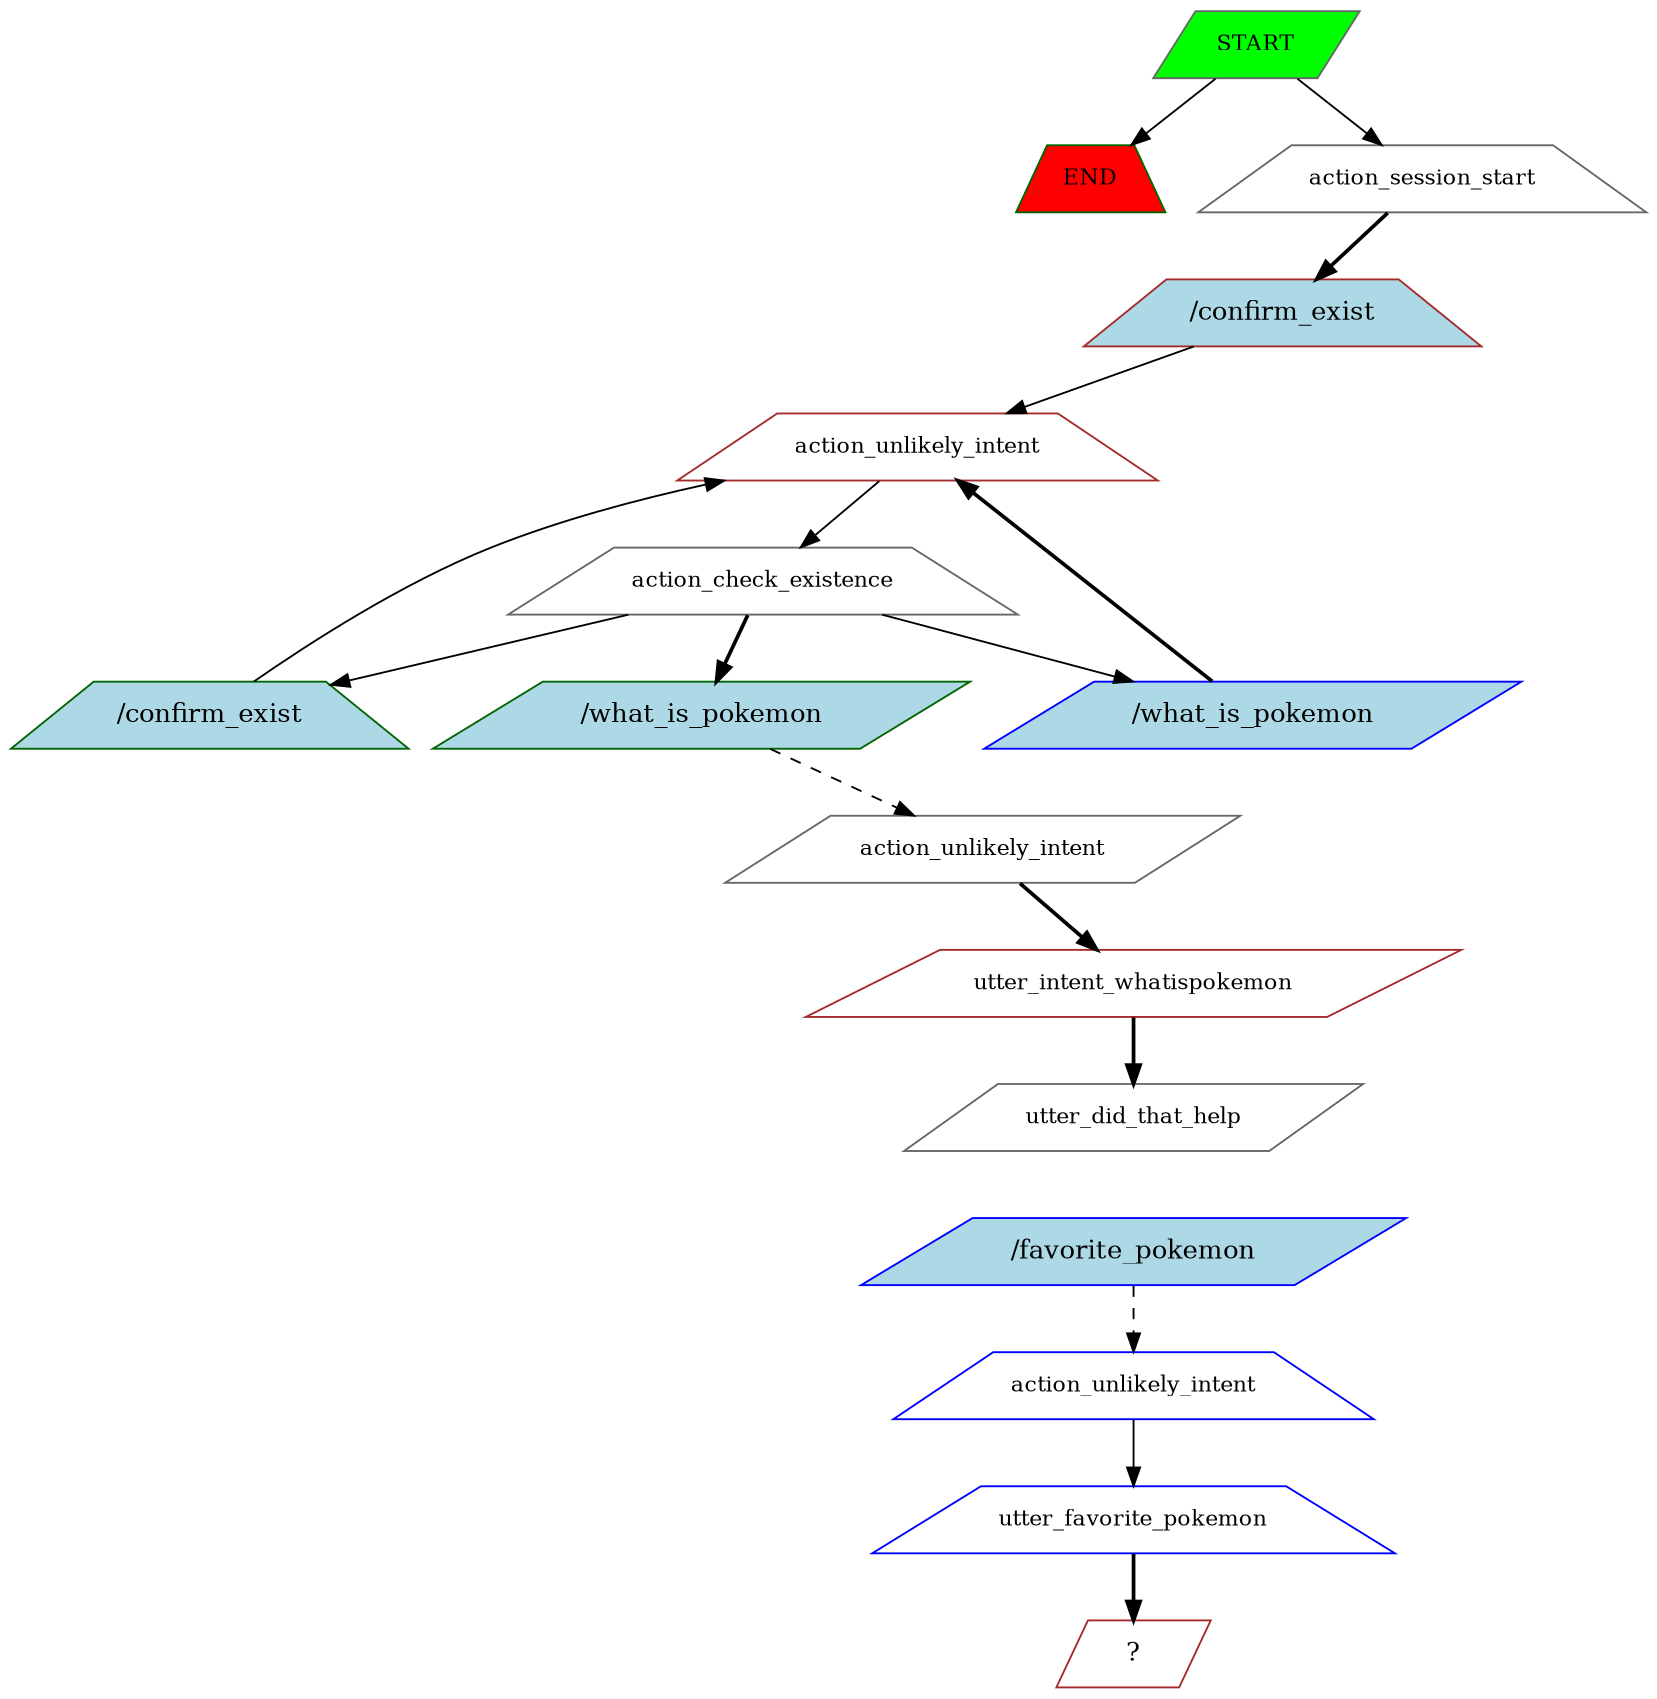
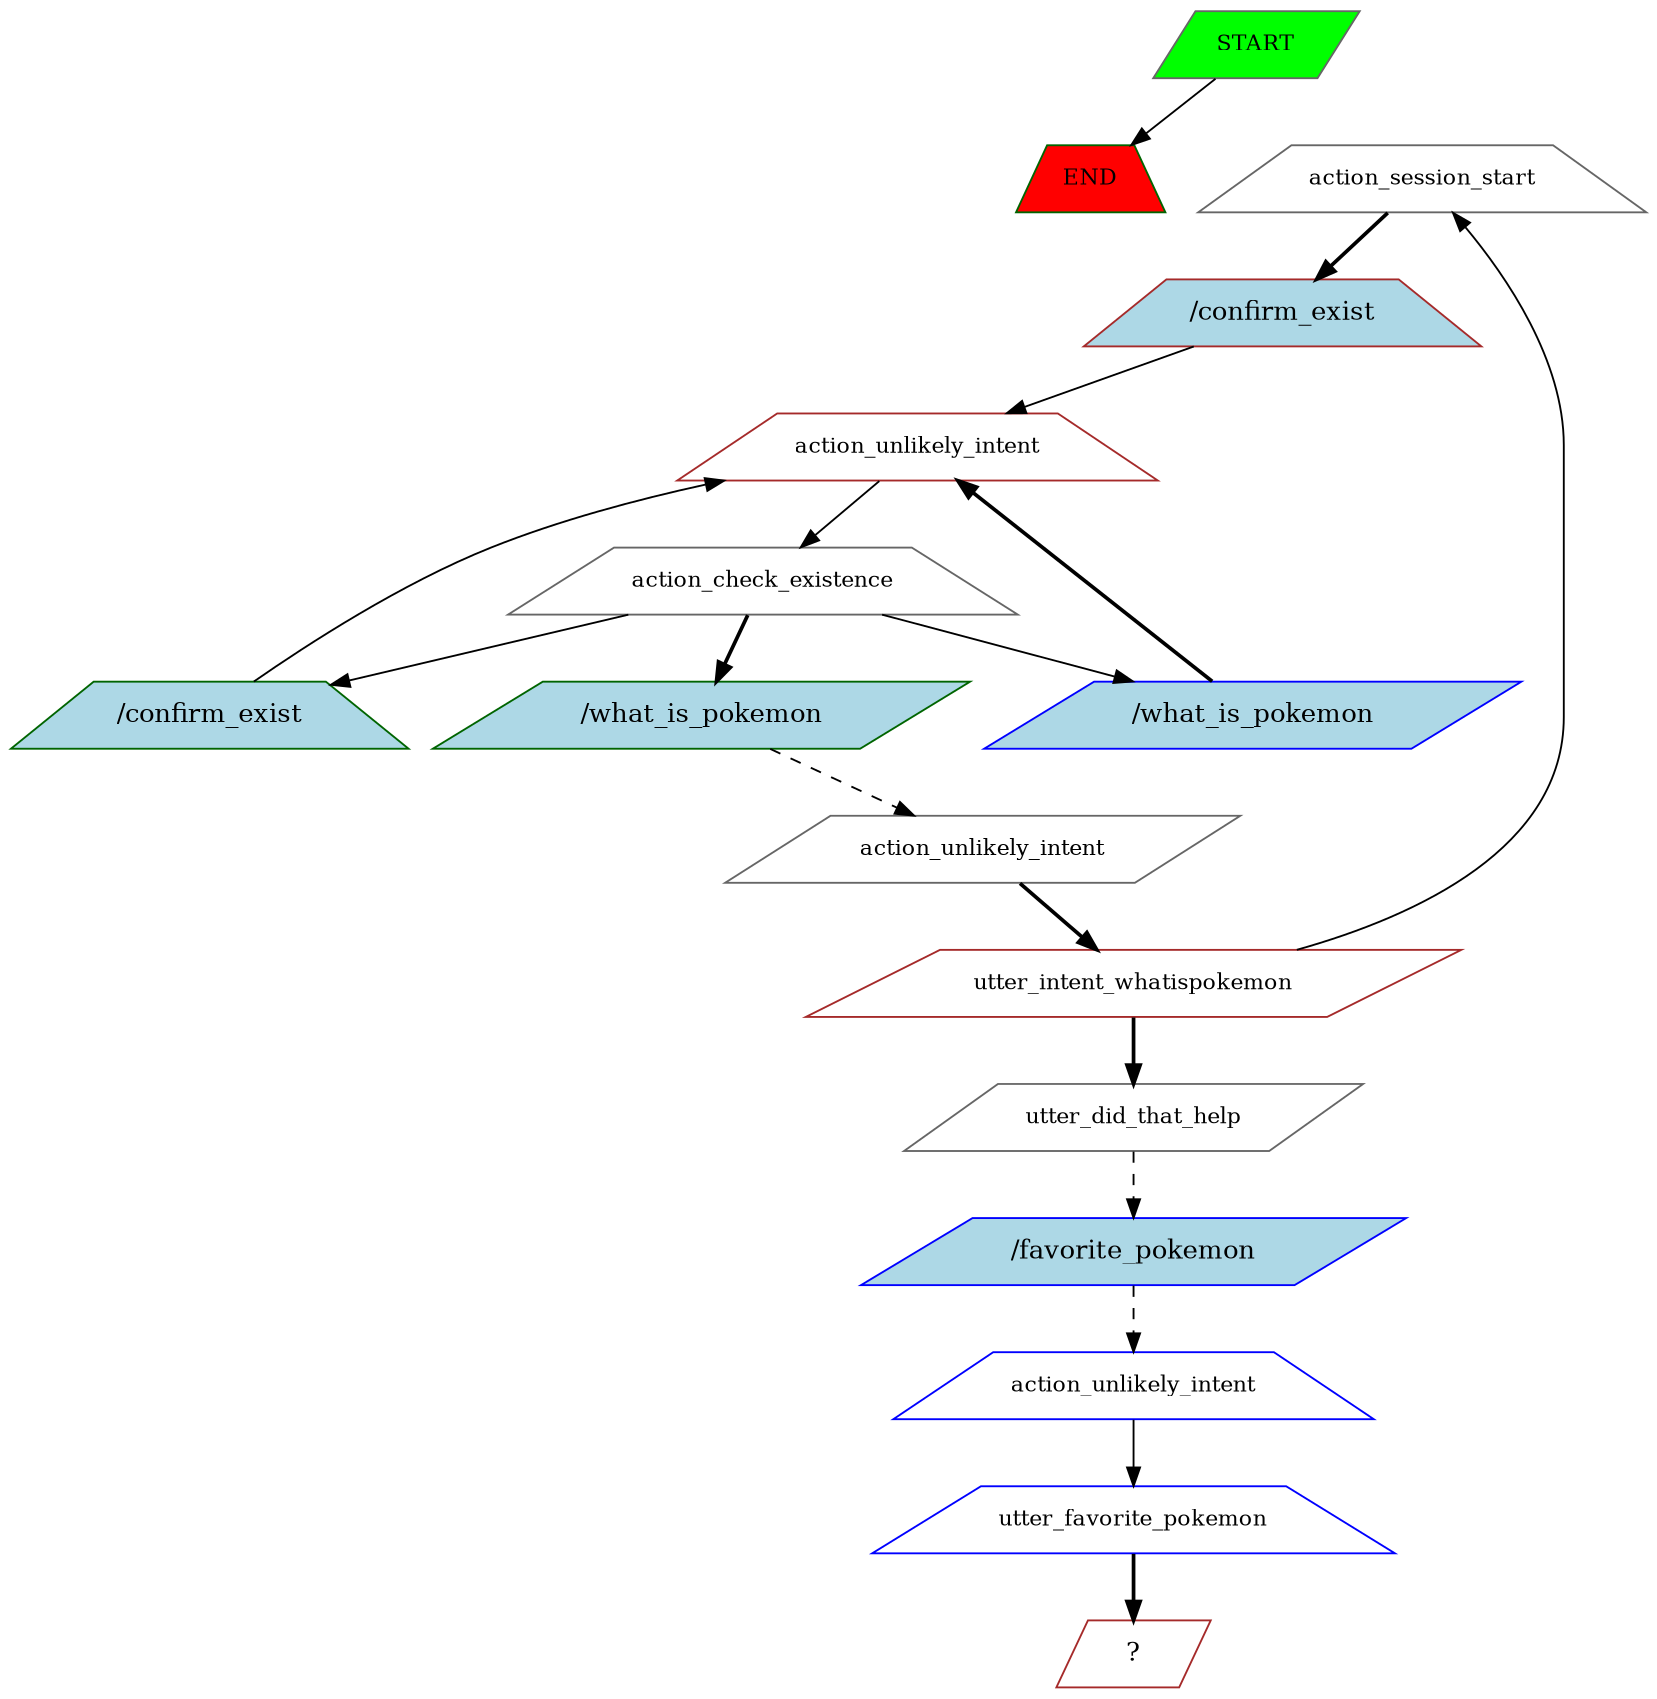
(1332, 106) -> (1564, 649)
none -> (1134, 1175)
